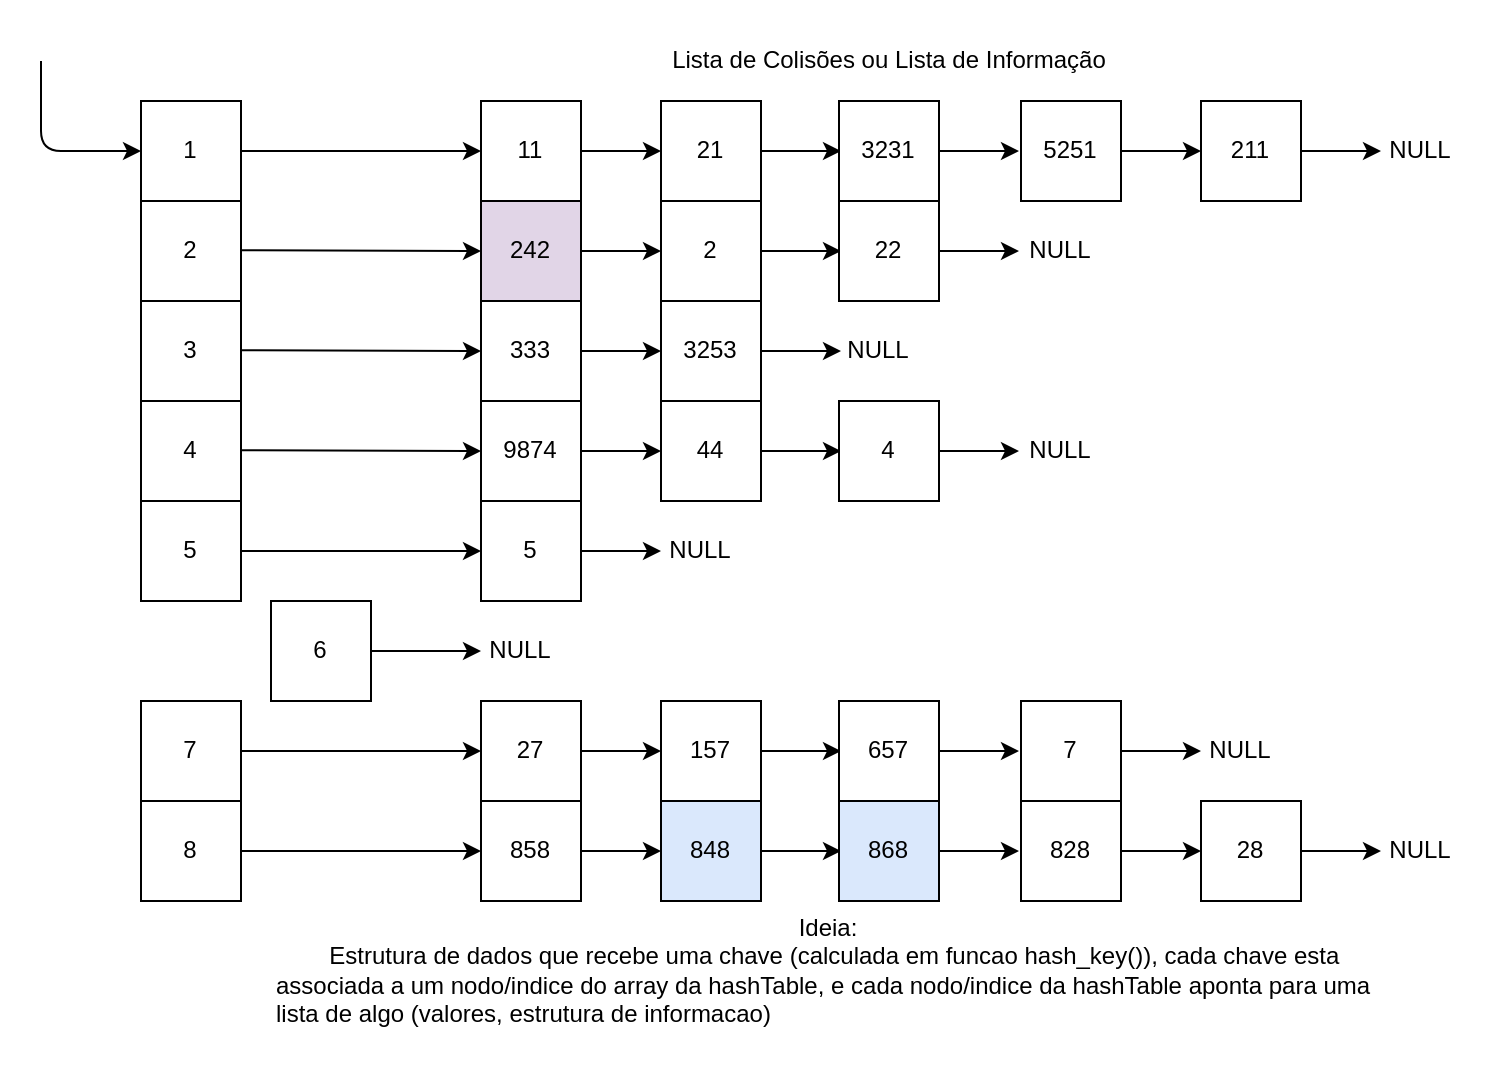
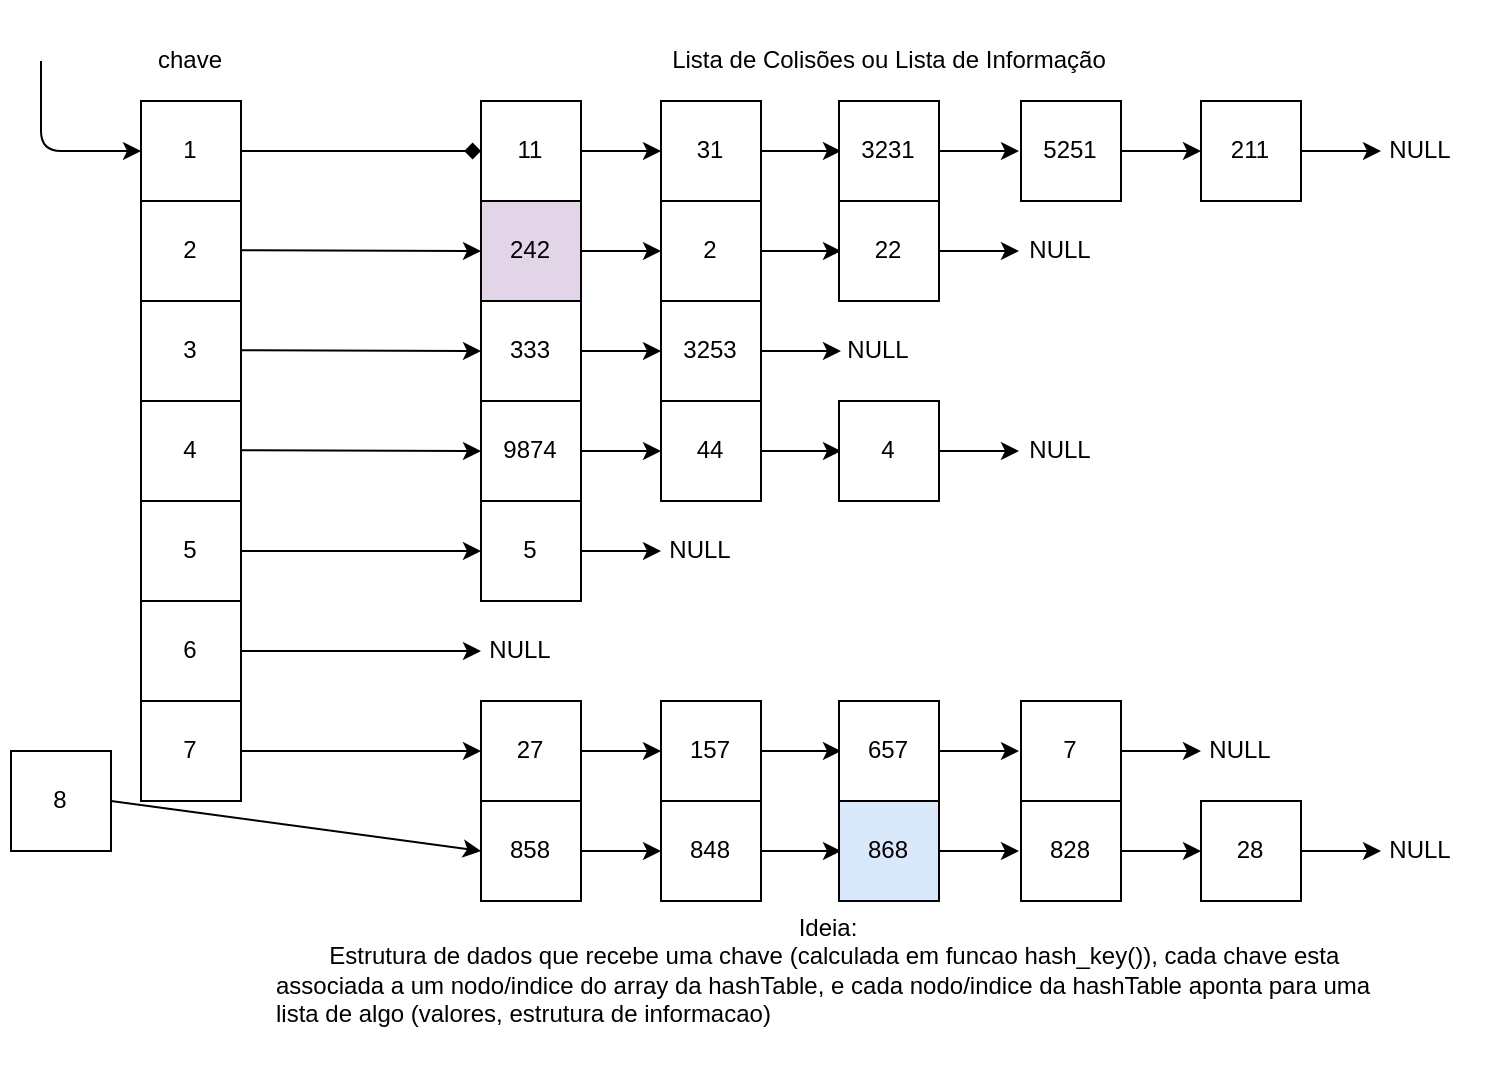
none -> (191, 61)
(465, 151) -> (464, 151)
(711, 151) -> (711, 151)
(321, 651) -> (191, 651)
(191, 851) -> (61, 801)
(711, 851) -> (711, 851)
